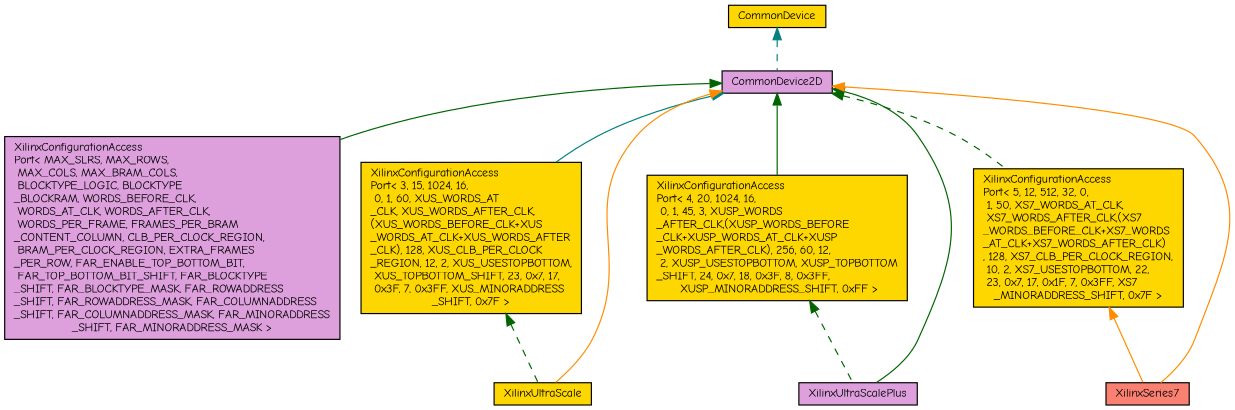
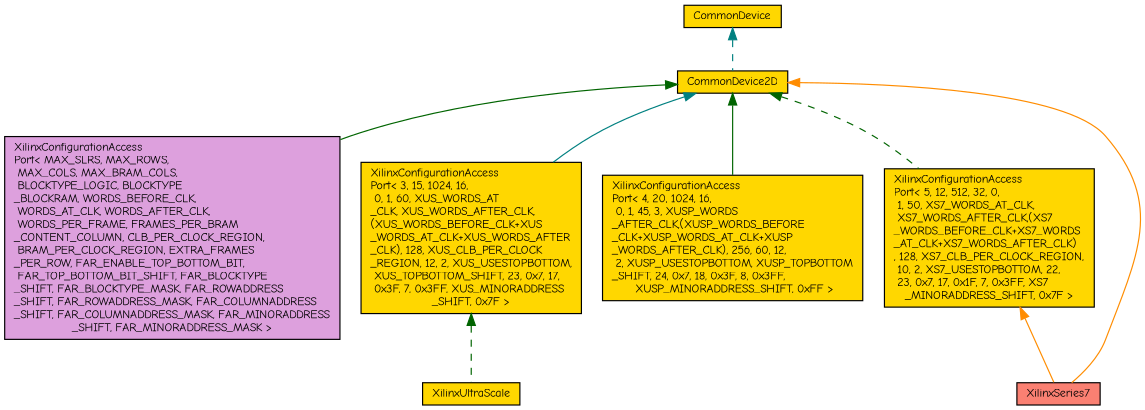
(777, 82) -> (733, 82)
(607, 221) -> none
(858, 394) -> none
